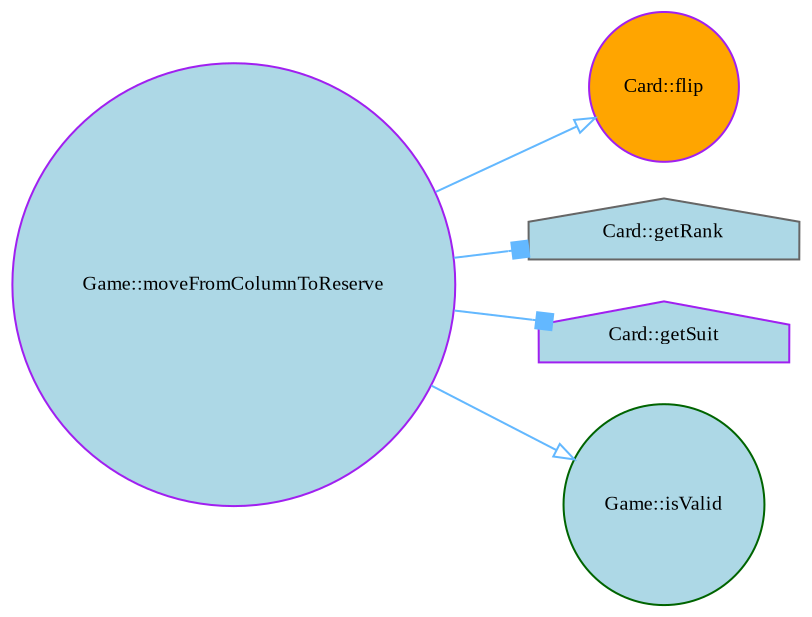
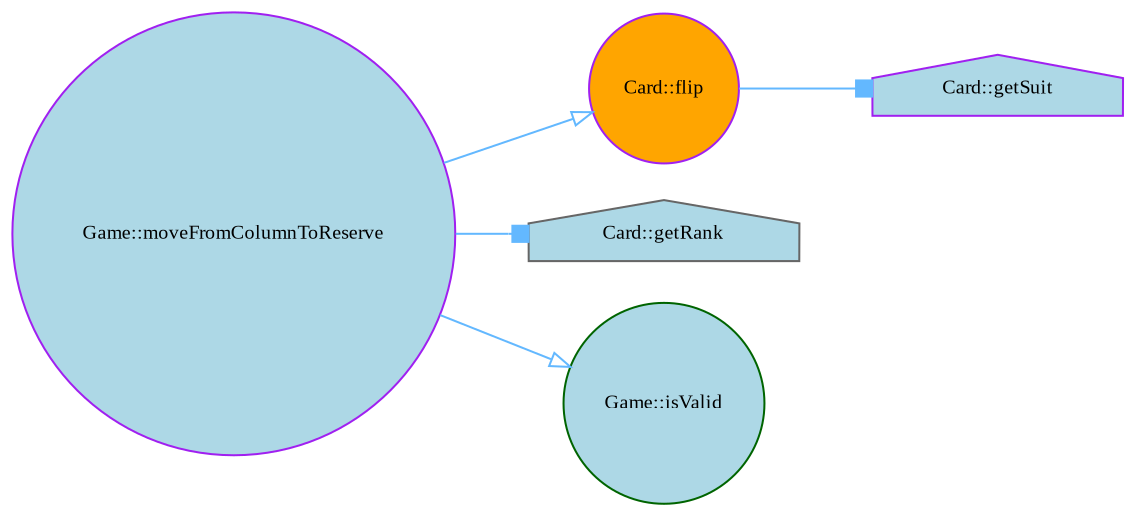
(493, 315) -> (796, 89)
